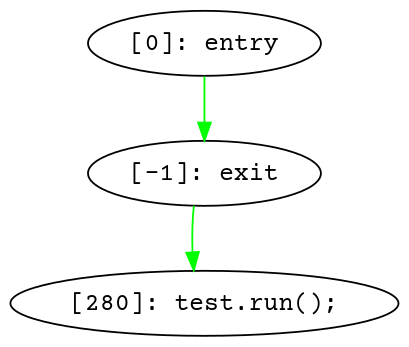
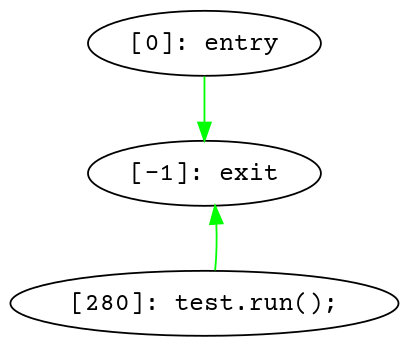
(192, 229) -> (217, 247)
